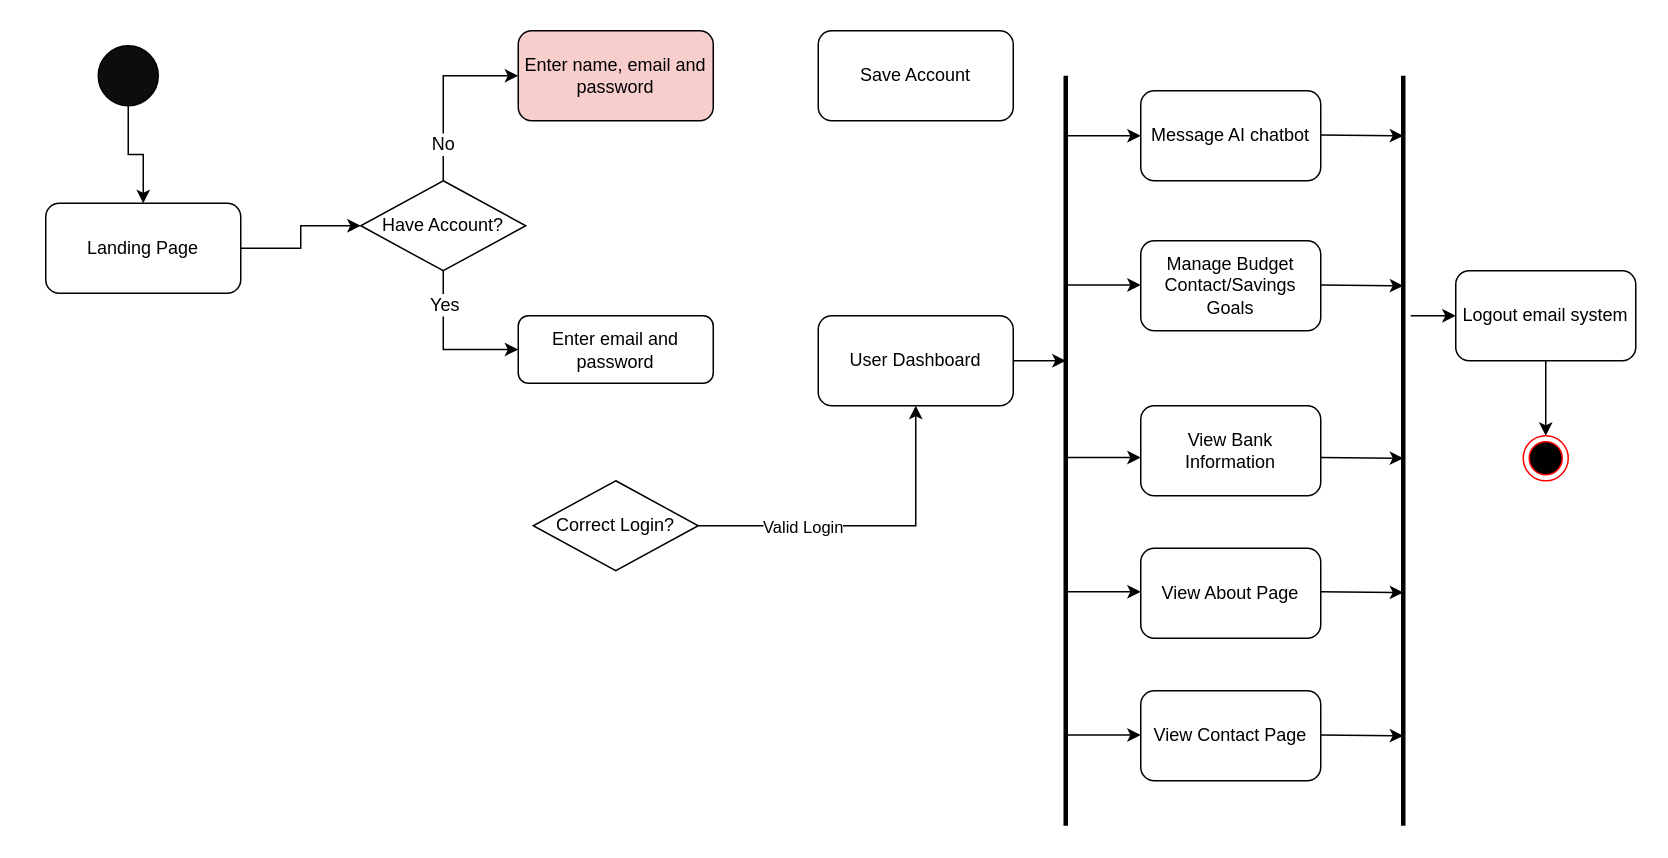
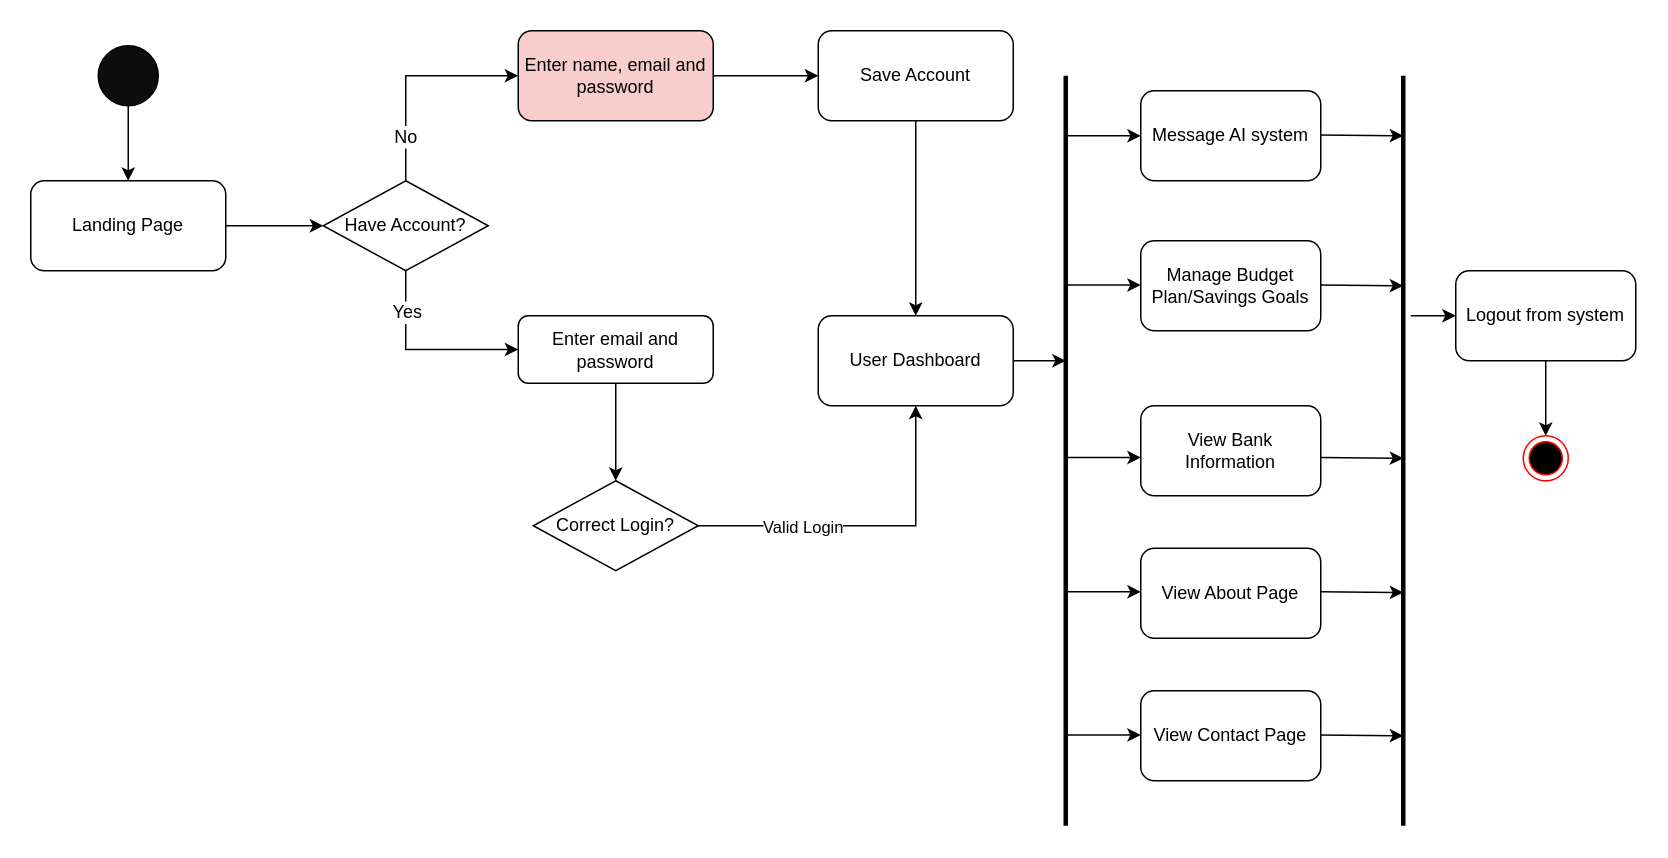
none -> (760, 76)
(1231, 136) -> (1231, 136)
none -> (916, 213)
(443, 226) -> (406, 226)
(143, 248) -> (128, 226)
(1231, 286) -> (1231, 286)
(1546, 316) -> (1546, 316)
none -> (616, 427)
